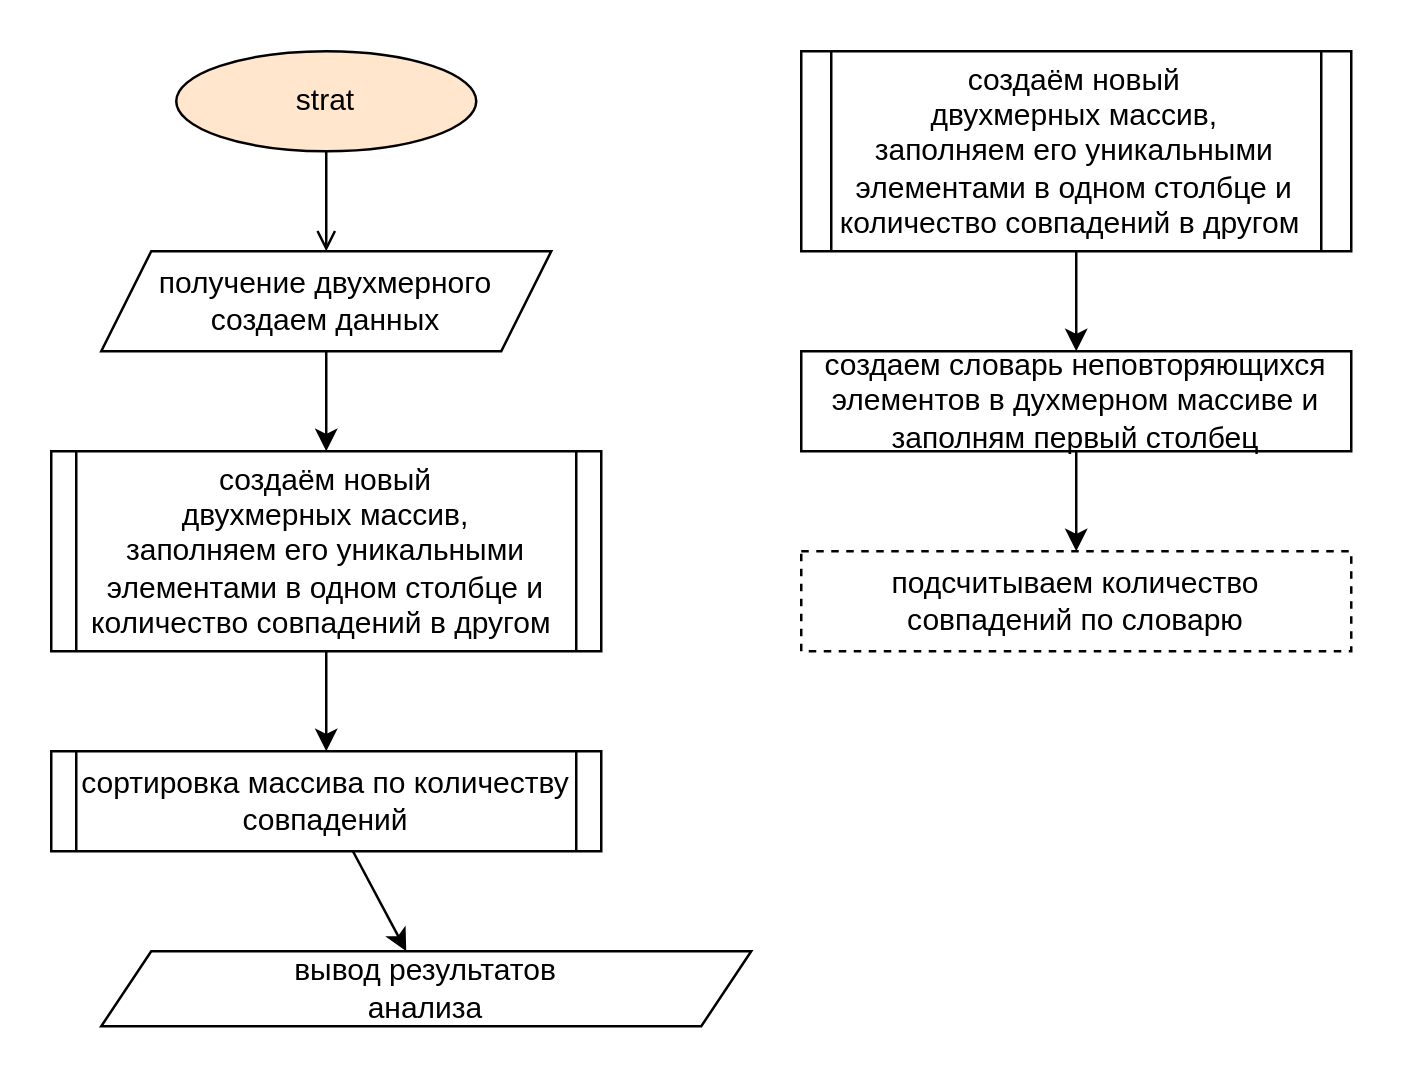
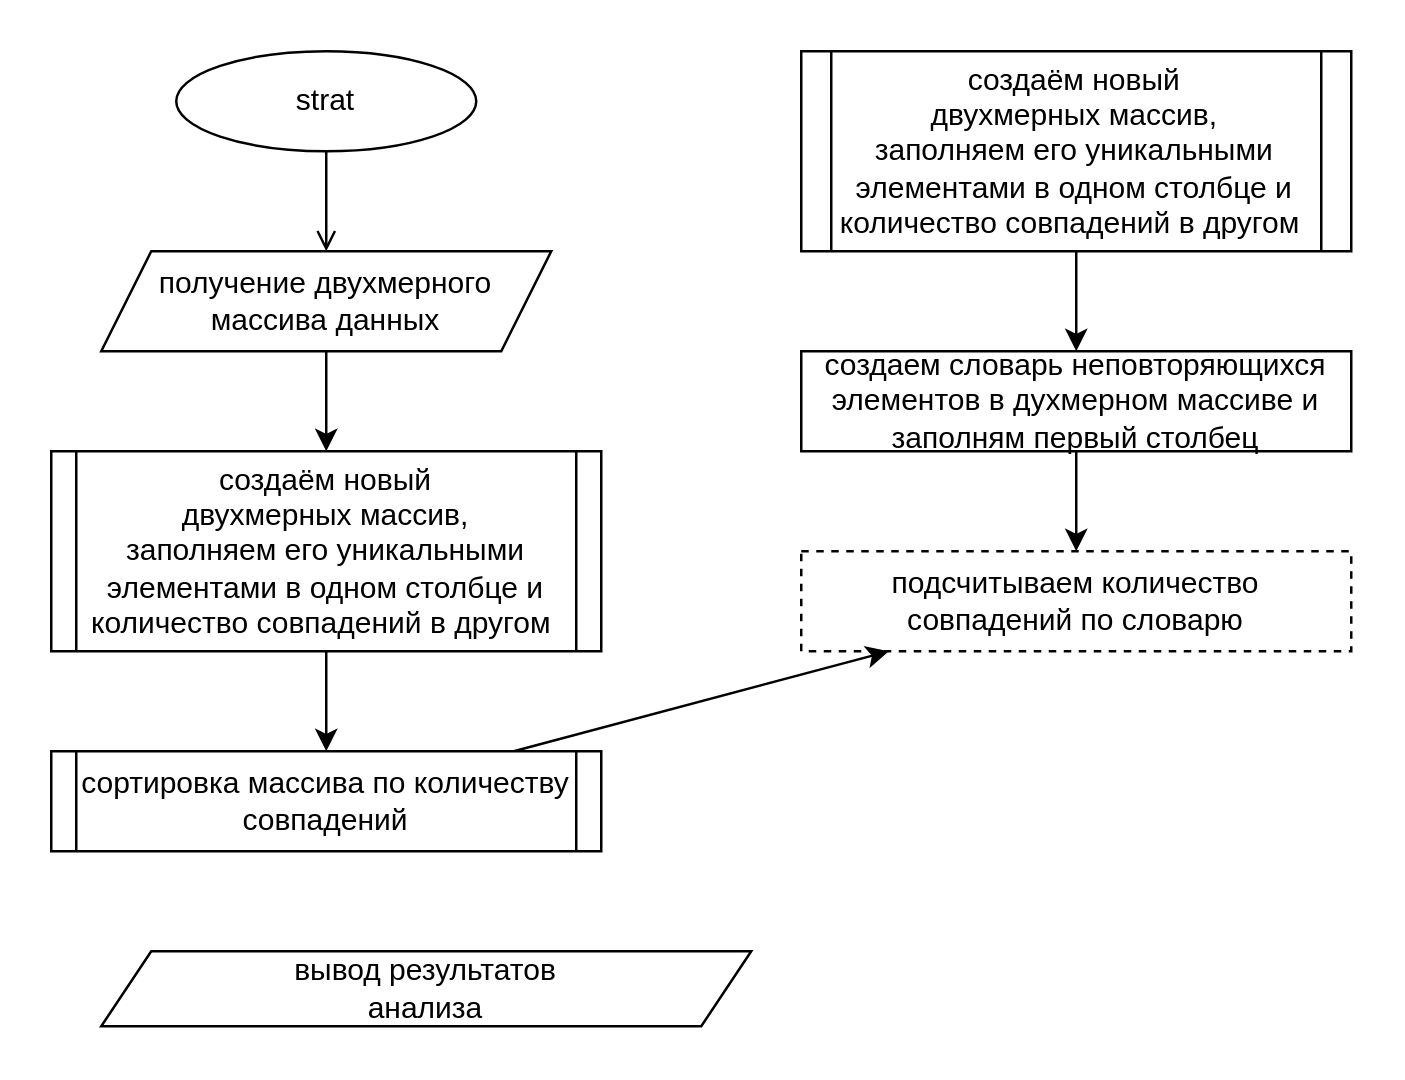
(326, 101) -> (326, 101)
(326, 301) -> (326, 301)
(376, 894) -> (694, 703)
